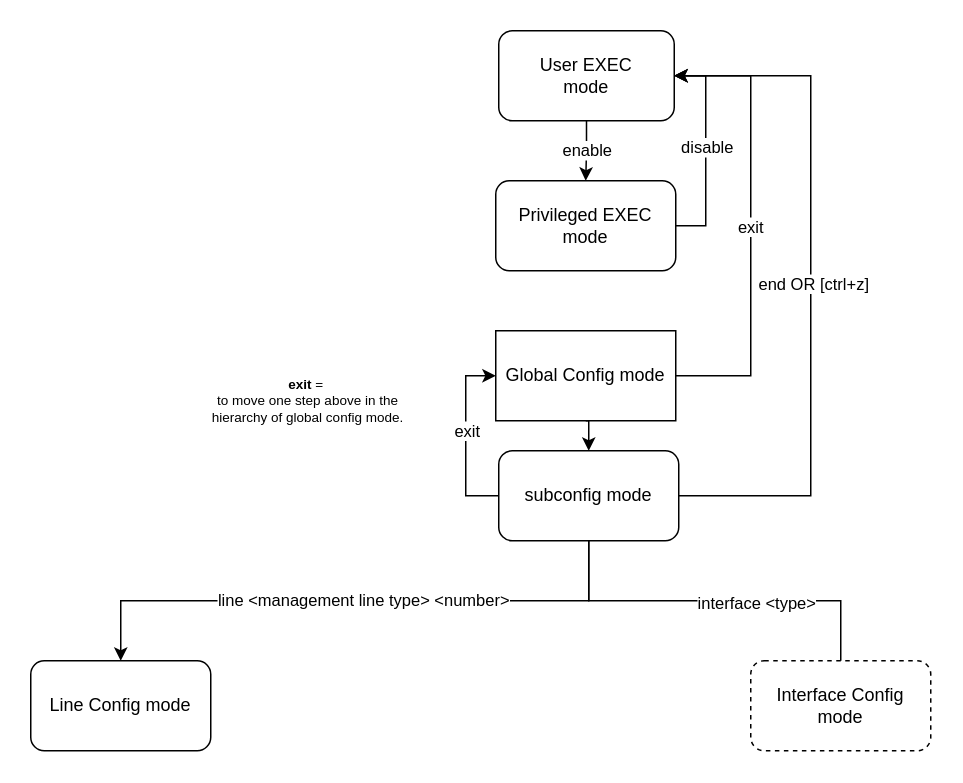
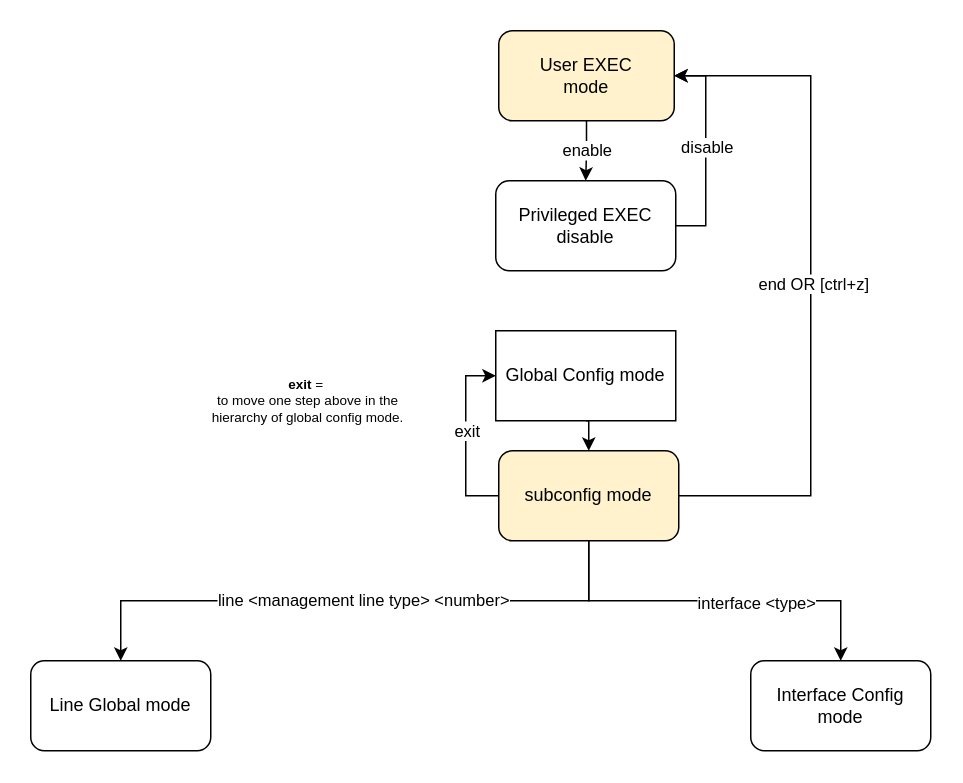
(587, 76) -> (587, 76)
(586, 226) -> (586, 226)
(751, 264) -> none
(589, 496) -> (589, 496)
(841, 654) -> (841, 649)
(121, 706) -> (121, 706)
(841, 706) -> (841, 706)
